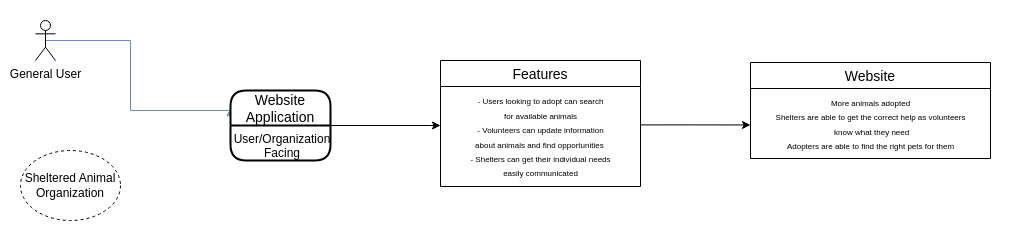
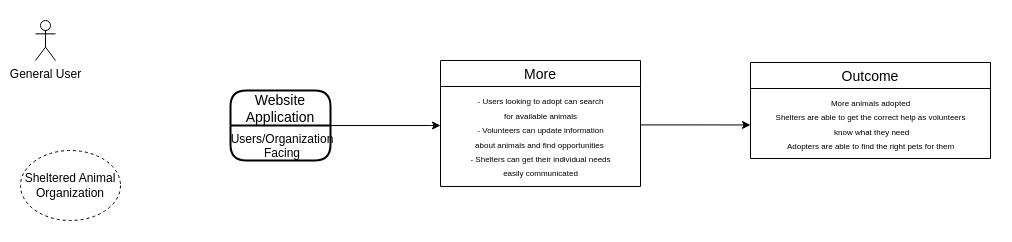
(540, 74) -> (540, 74)
(870, 76) -> (870, 76)
(131, 89) -> none
(282, 139) -> (282, 139)
